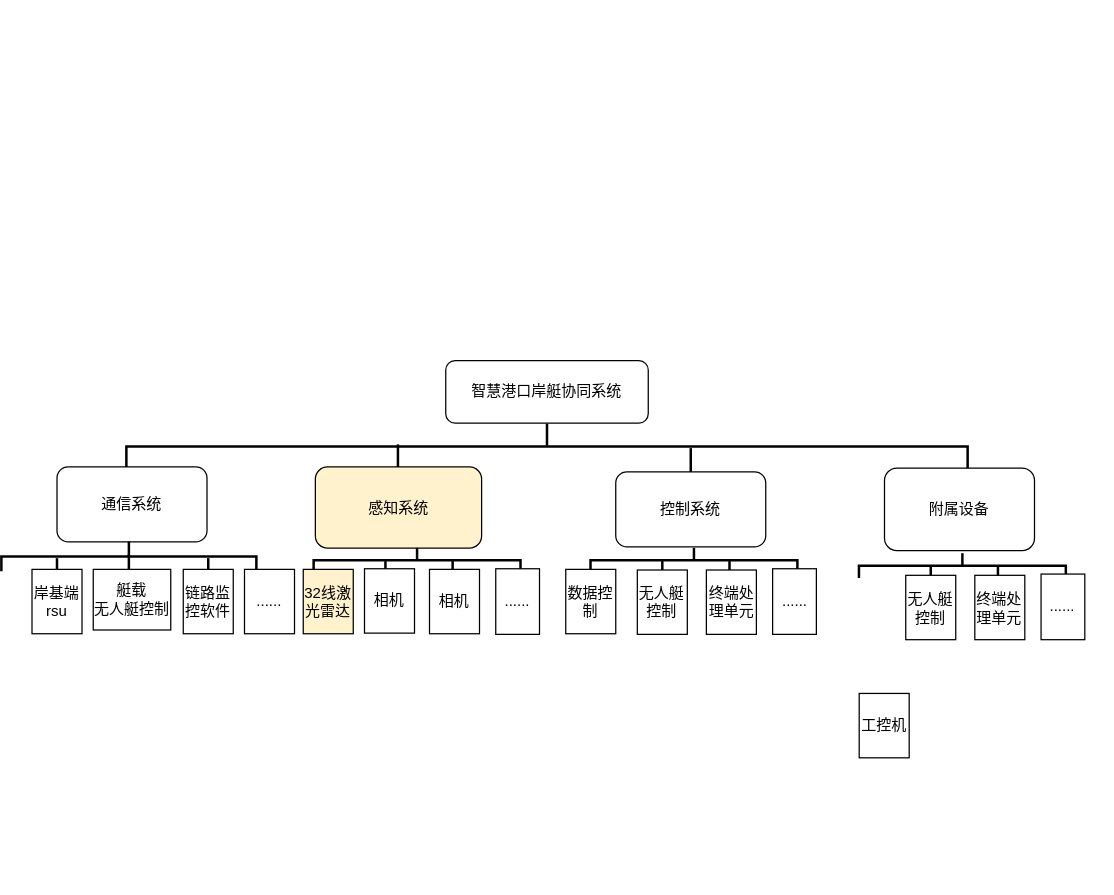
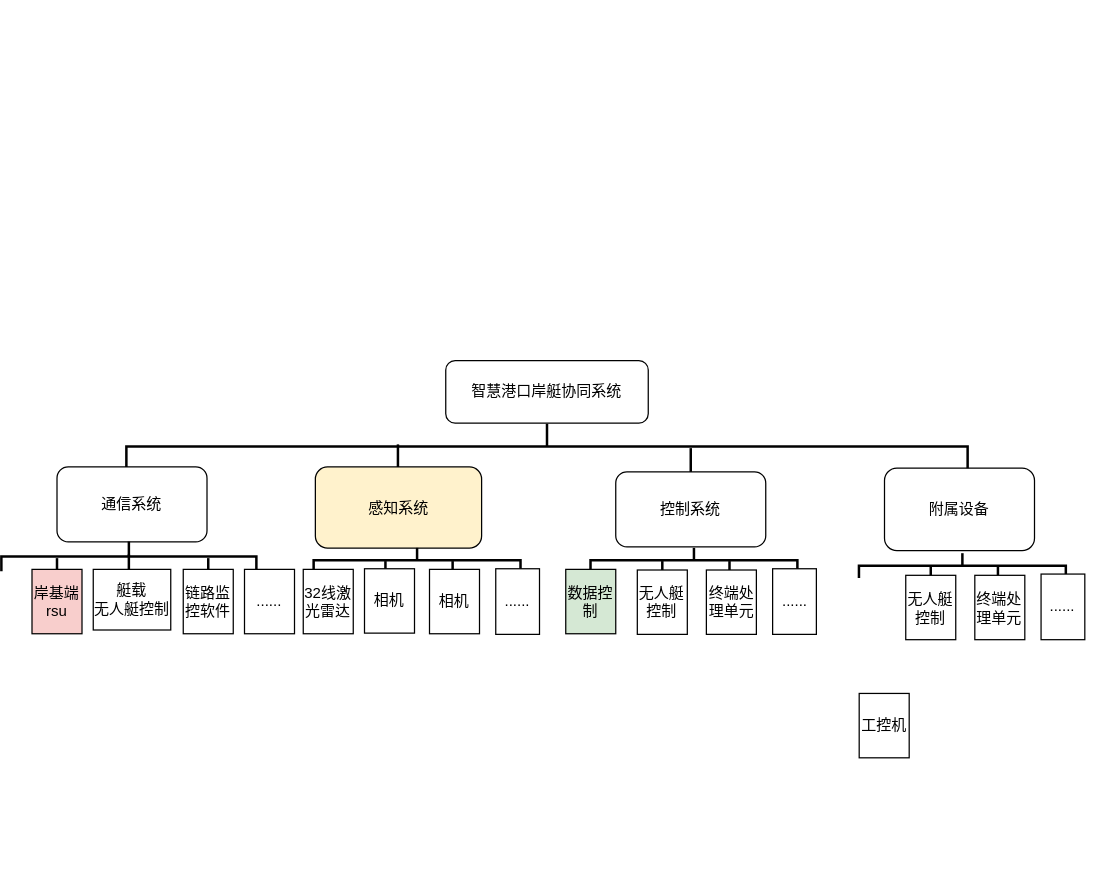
(57, 602) -> (57, 602)
(328, 602) -> (328, 602)
(591, 602) -> (591, 602)
